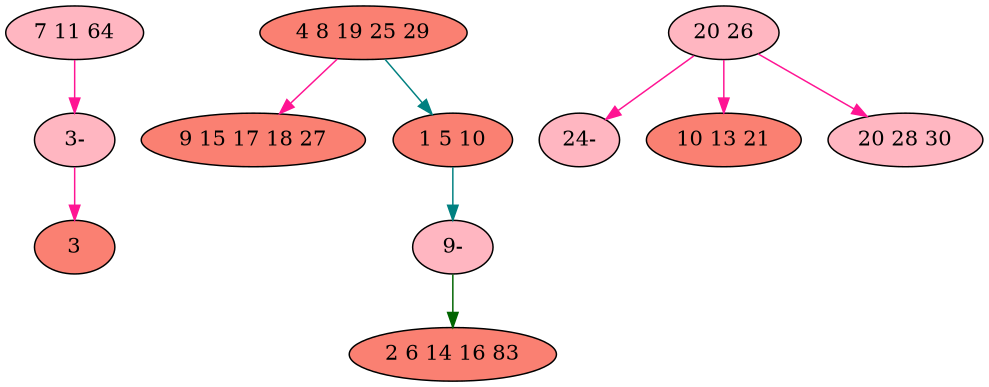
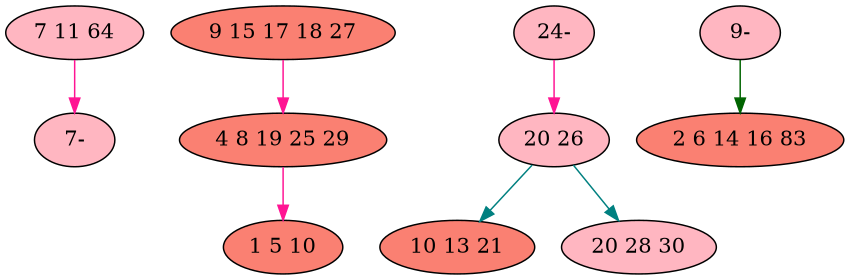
(724, 79) -> (511, 188)
(314, 81) -> (283, 79)
(404, 81) -> (283, 186)
(806, 81) -> (591, 187)
(656, 83) -> (554, 79)
(75, 140) -> (75, 140)
(453, 186) -> none
(75, 247) -> none
